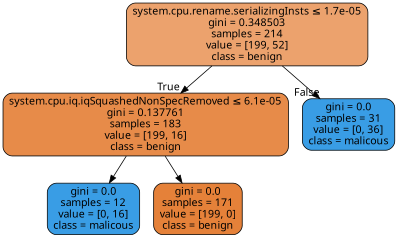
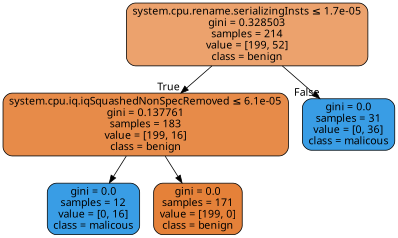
(247, 23) -> (247, 23)
